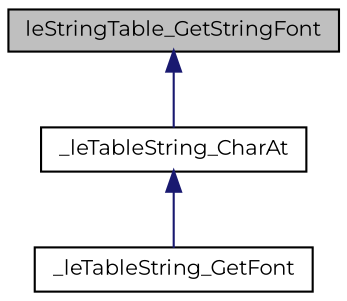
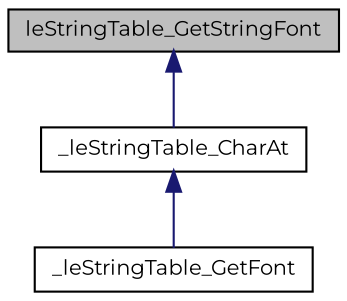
(174, 149) -> (174, 149)
(174, 270) -> (174, 270)
